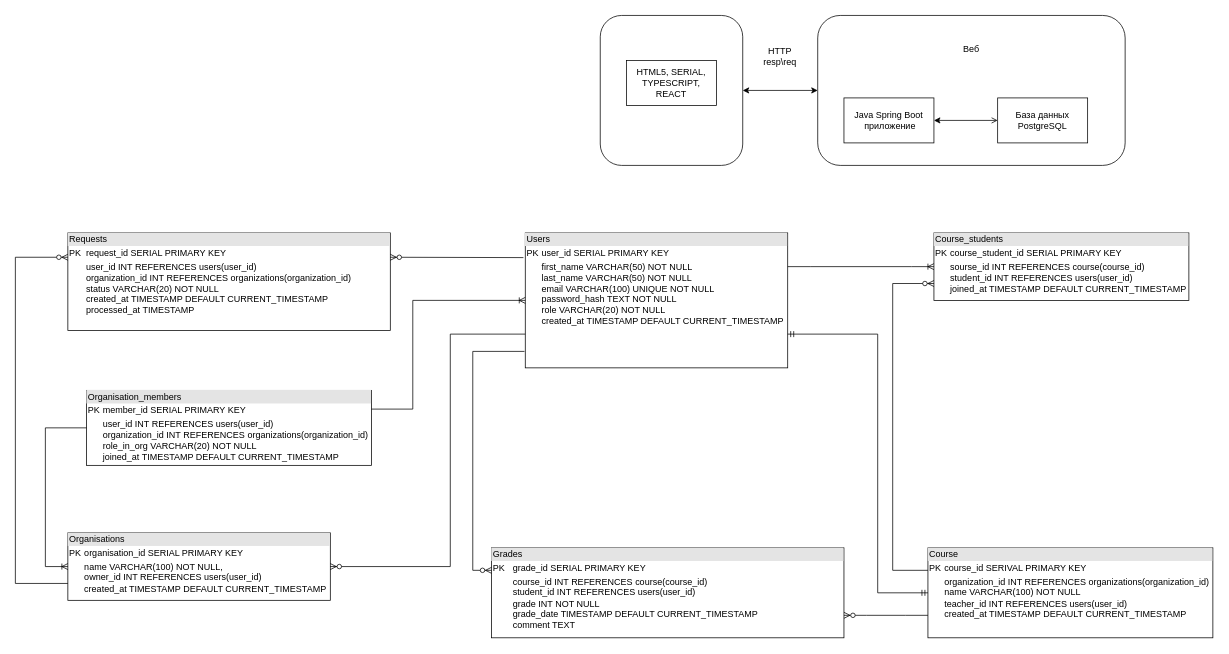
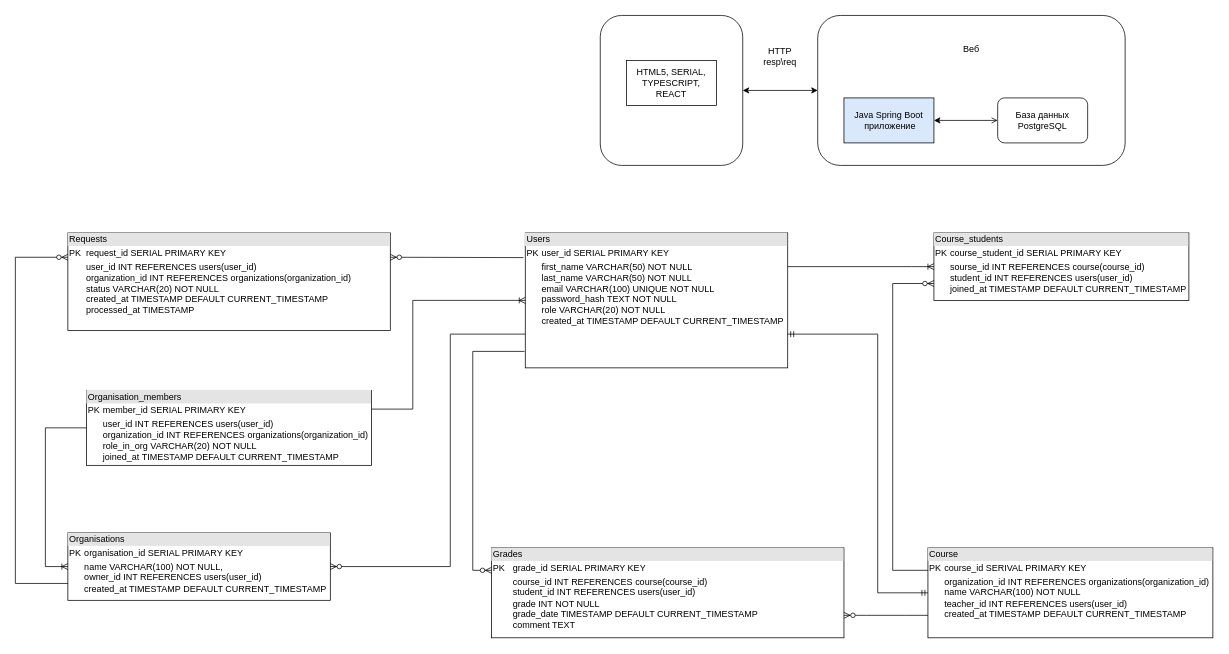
(889, 120) -> (889, 120)
(1043, 120) -> (1043, 120)
